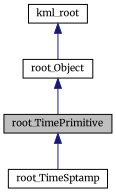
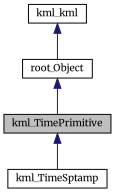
(58, 14) -> (57, 14)
(58, 124) -> (57, 124)
(58, 179) -> (57, 179)
